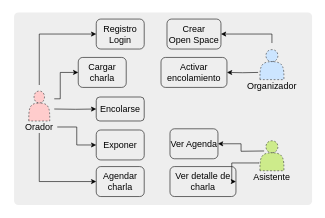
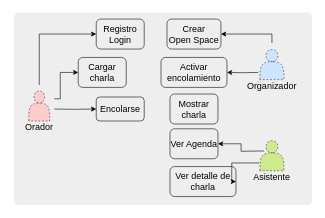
none -> (194, 109)
(76, 127) -> none
(120, 145) -> none
(64, 182) -> none
(120, 182) -> none
